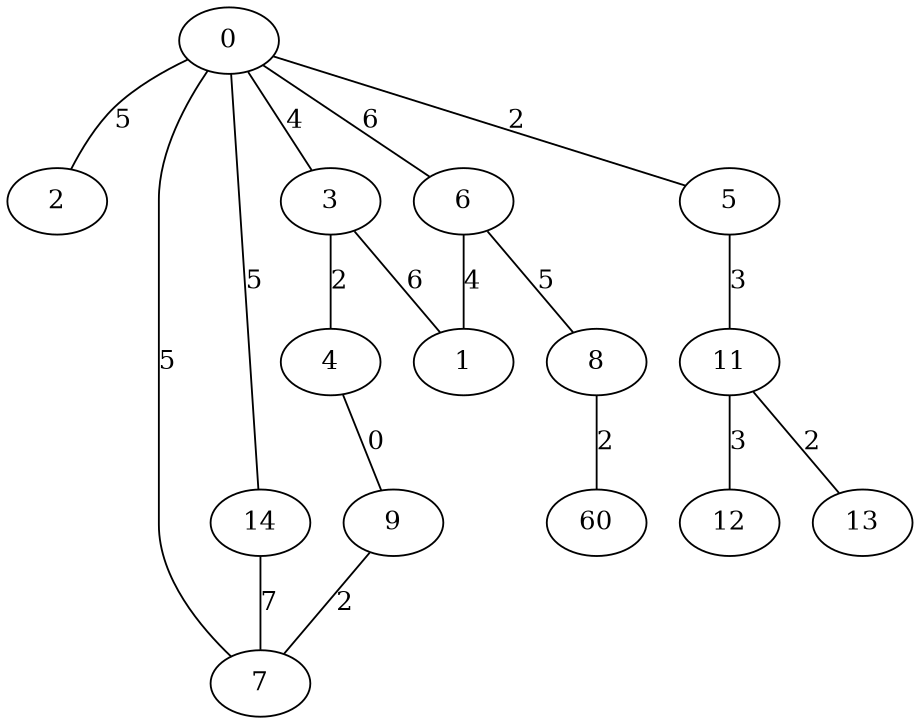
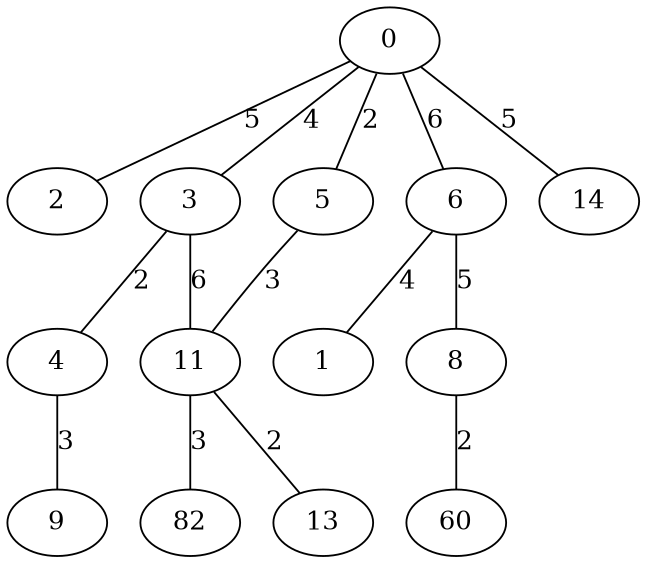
(397, 282) -> (190, 282)
(377, 442) -> (66, 442)
(730, 523) -> (190, 523)
(260, 683) -> none
